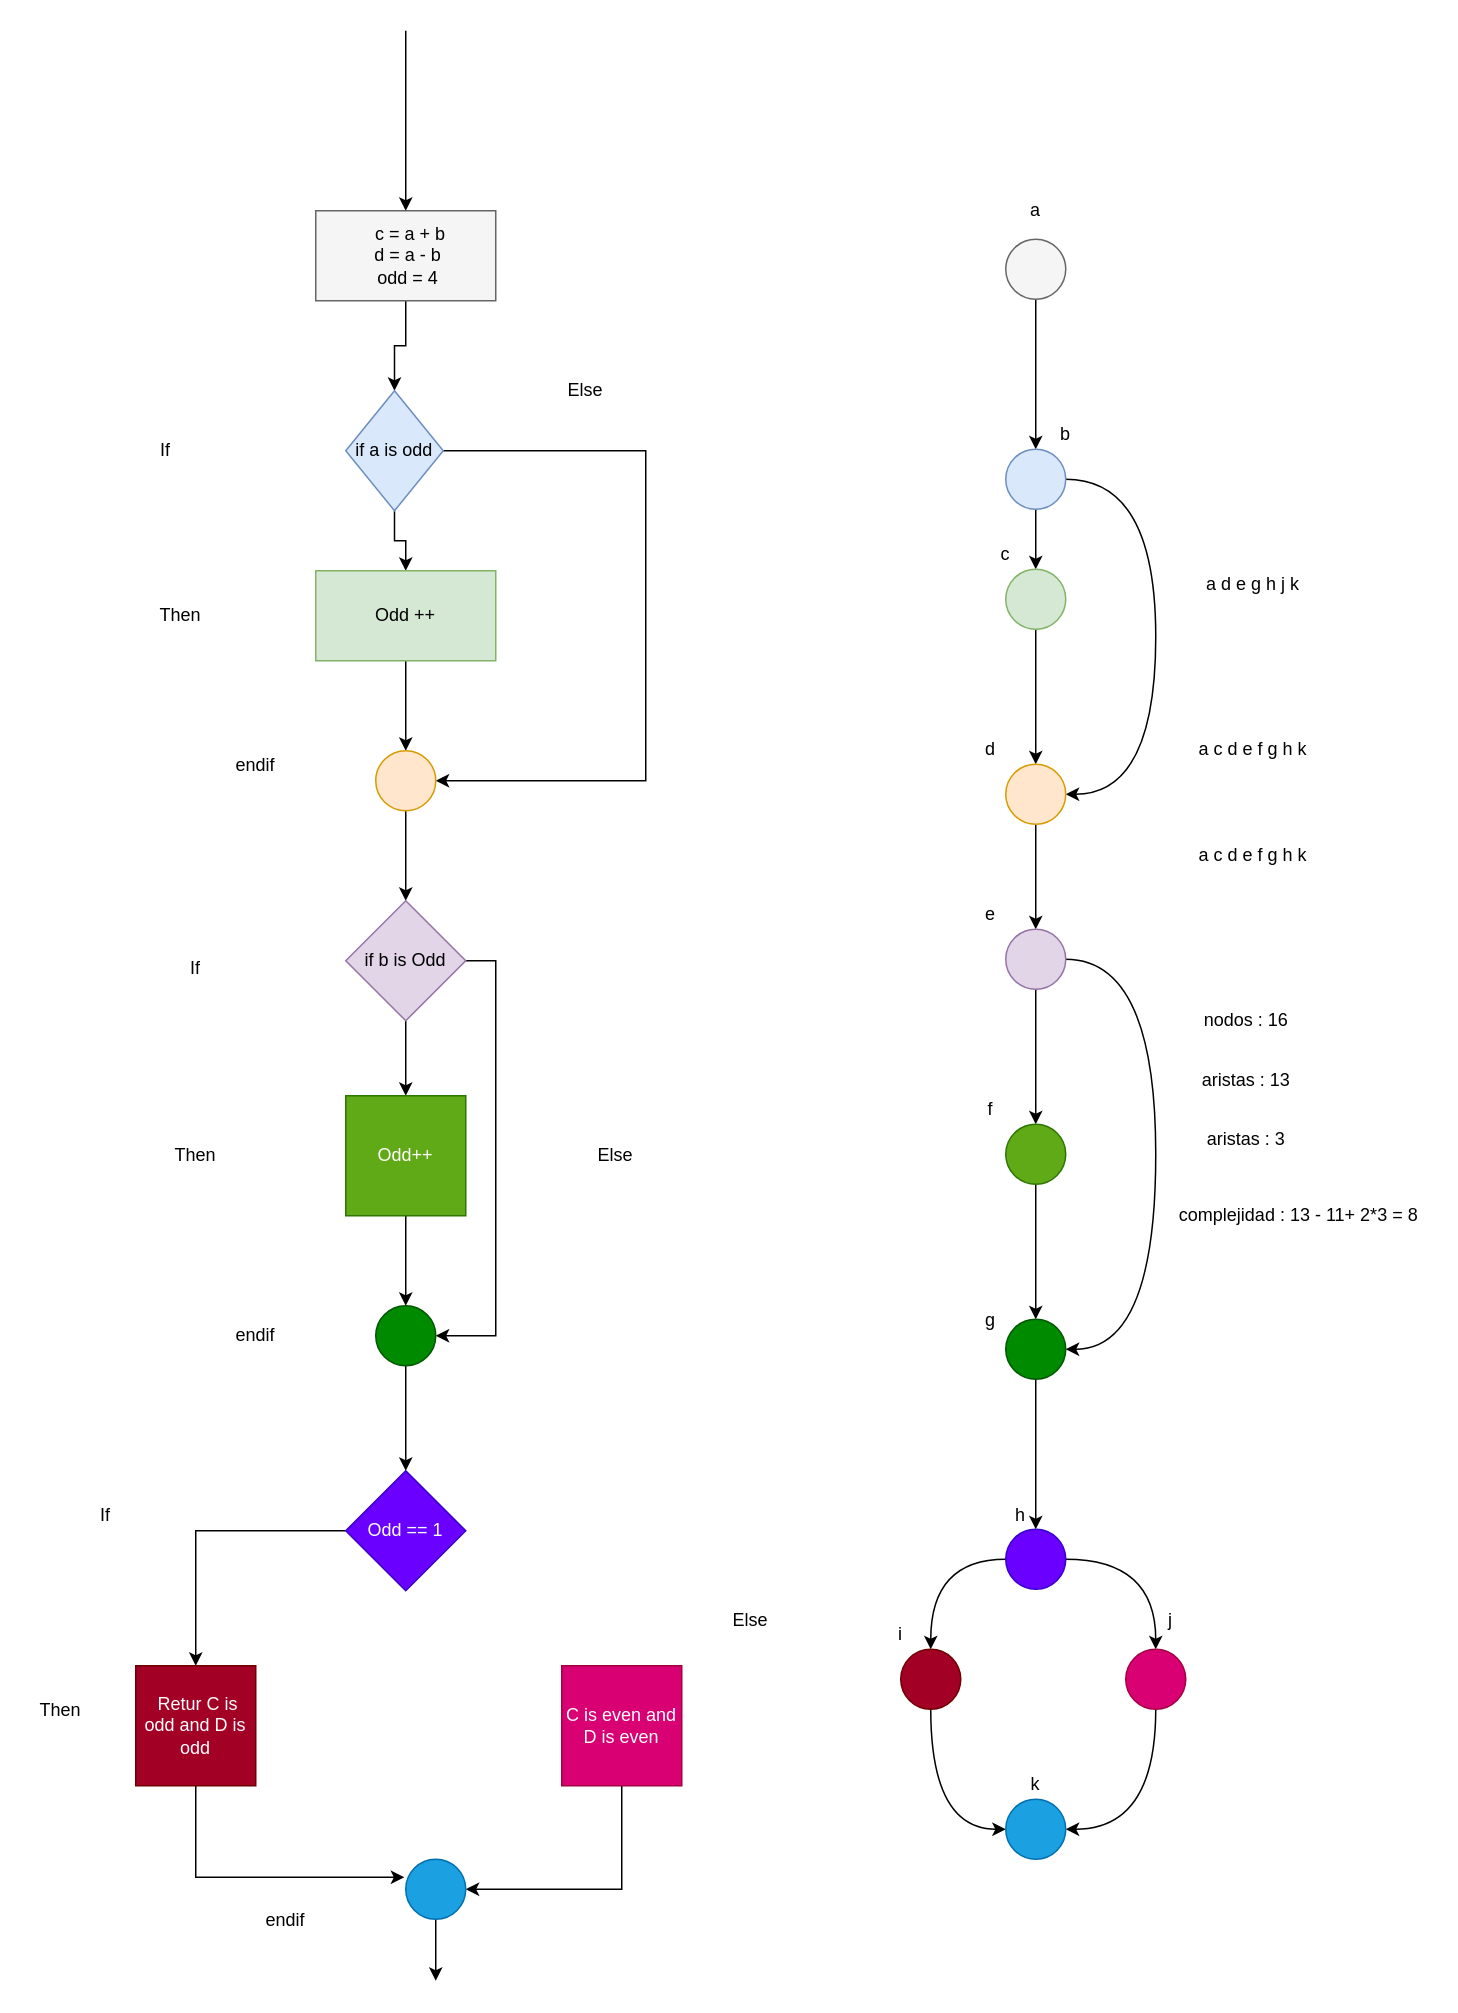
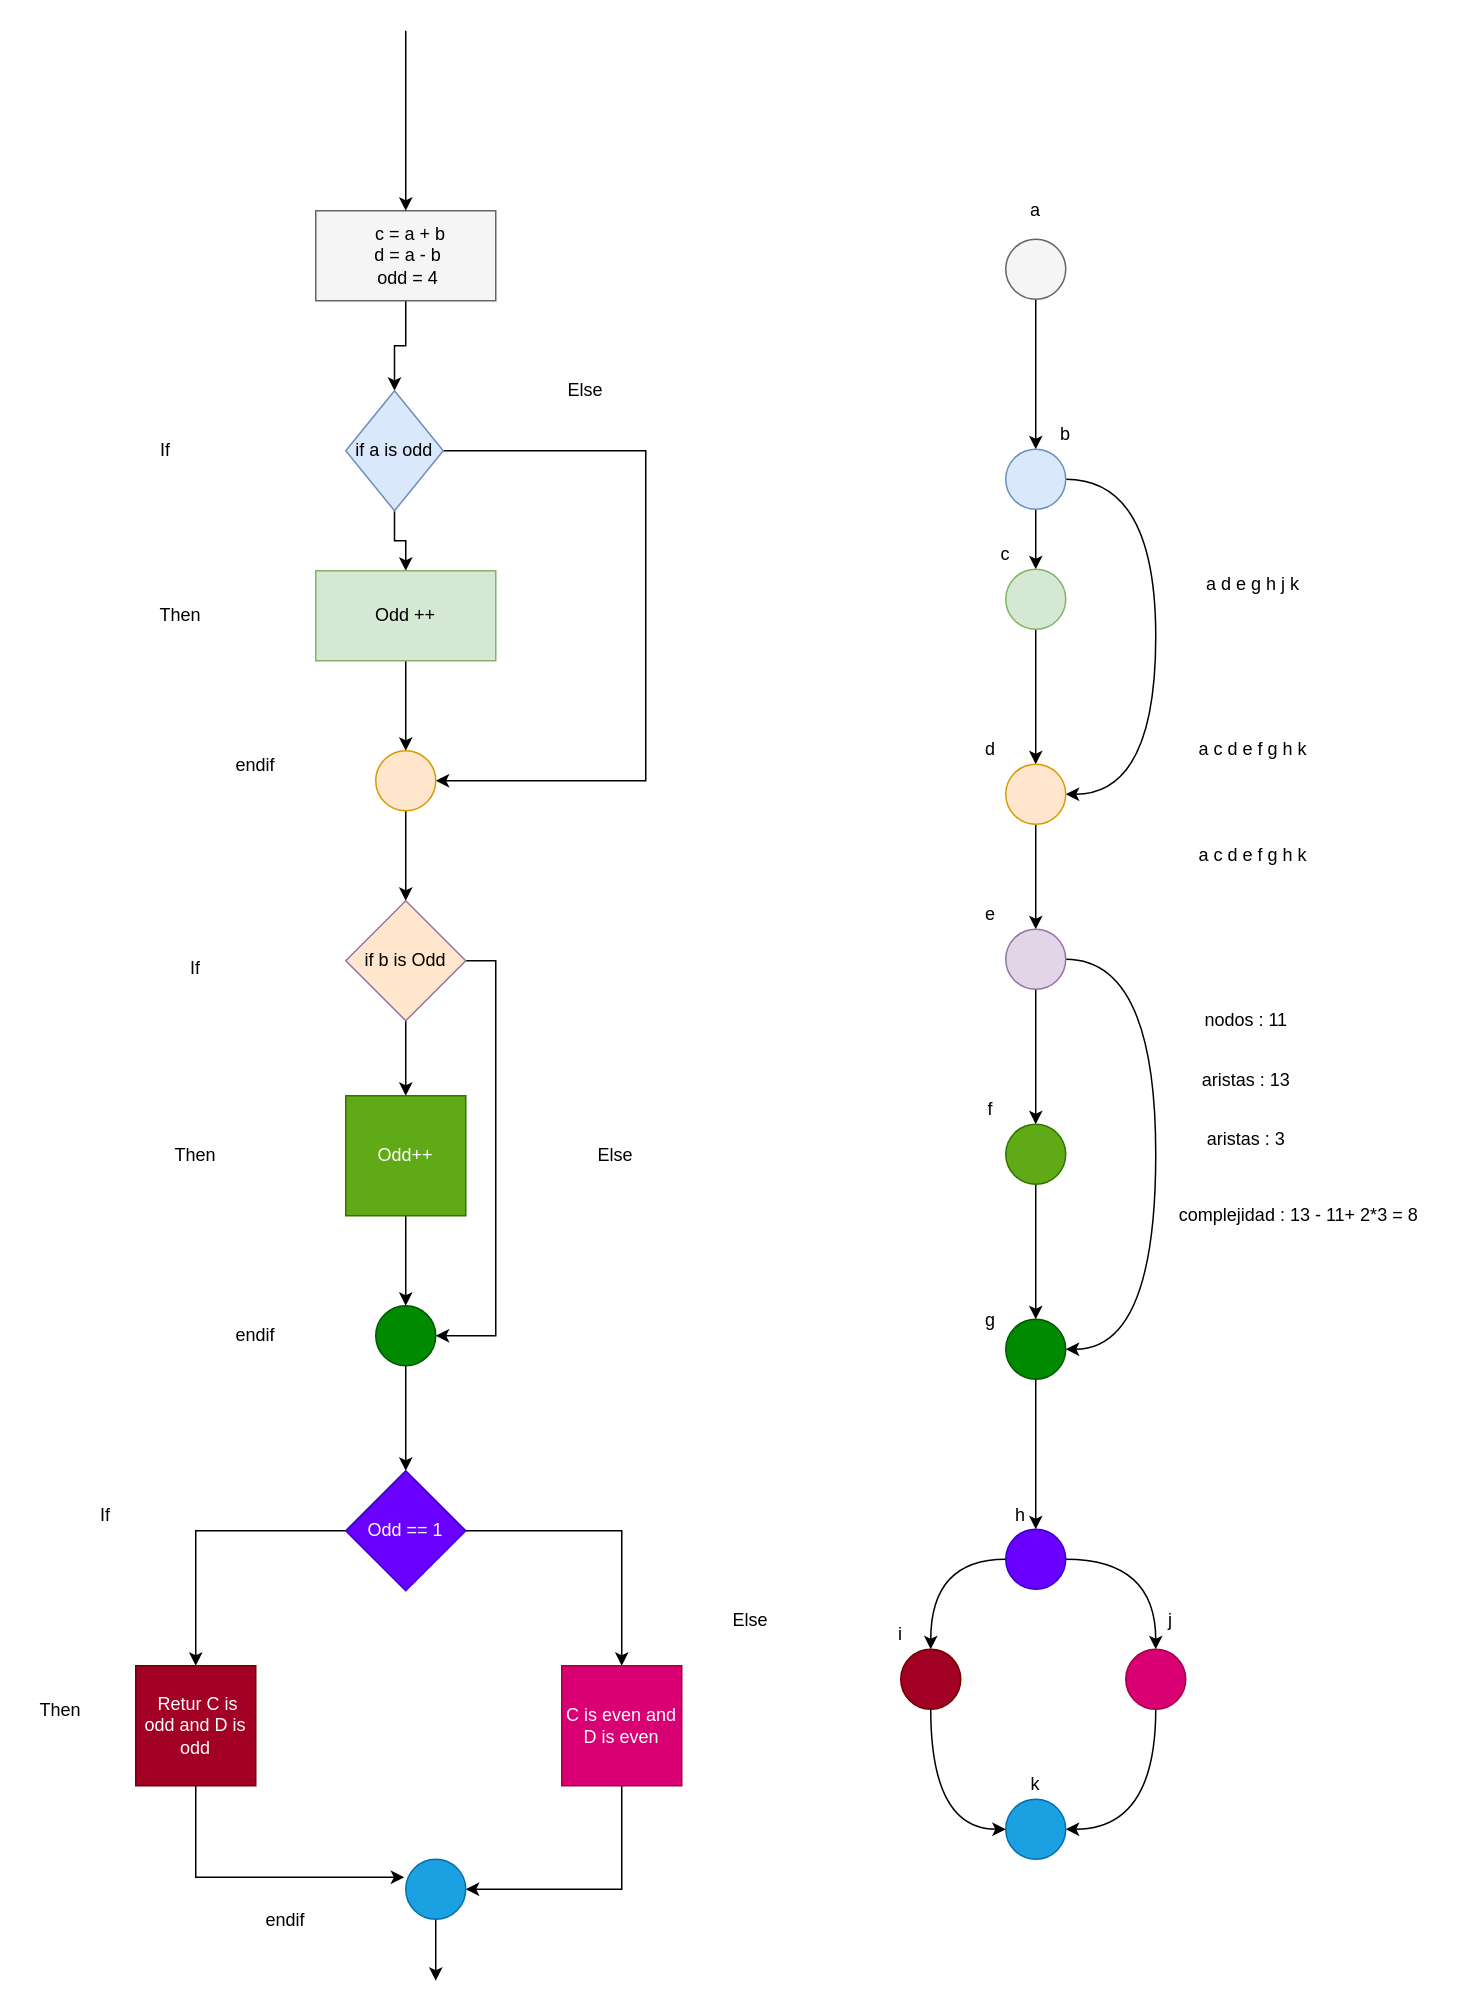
(406, 961) -> (406, 961)
(1247, 1021) -> (1247, 1021)
none -> (606, 1531)
